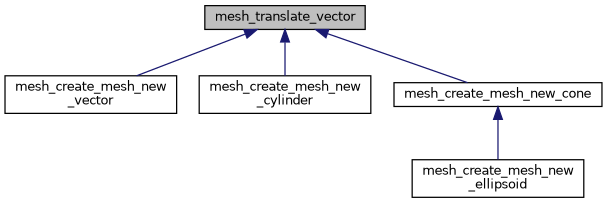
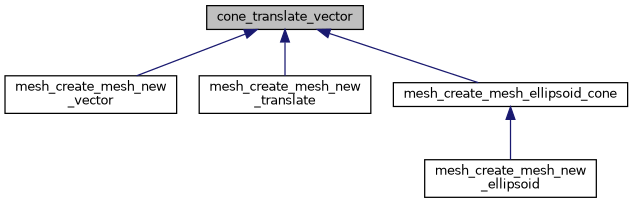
(285, 18) -> (285, 18)
(285, 95) -> (285, 95)
(498, 95) -> (511, 95)
